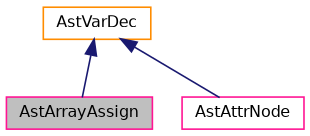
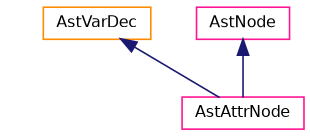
none -> (243, 23)
(79, 113) -> none
